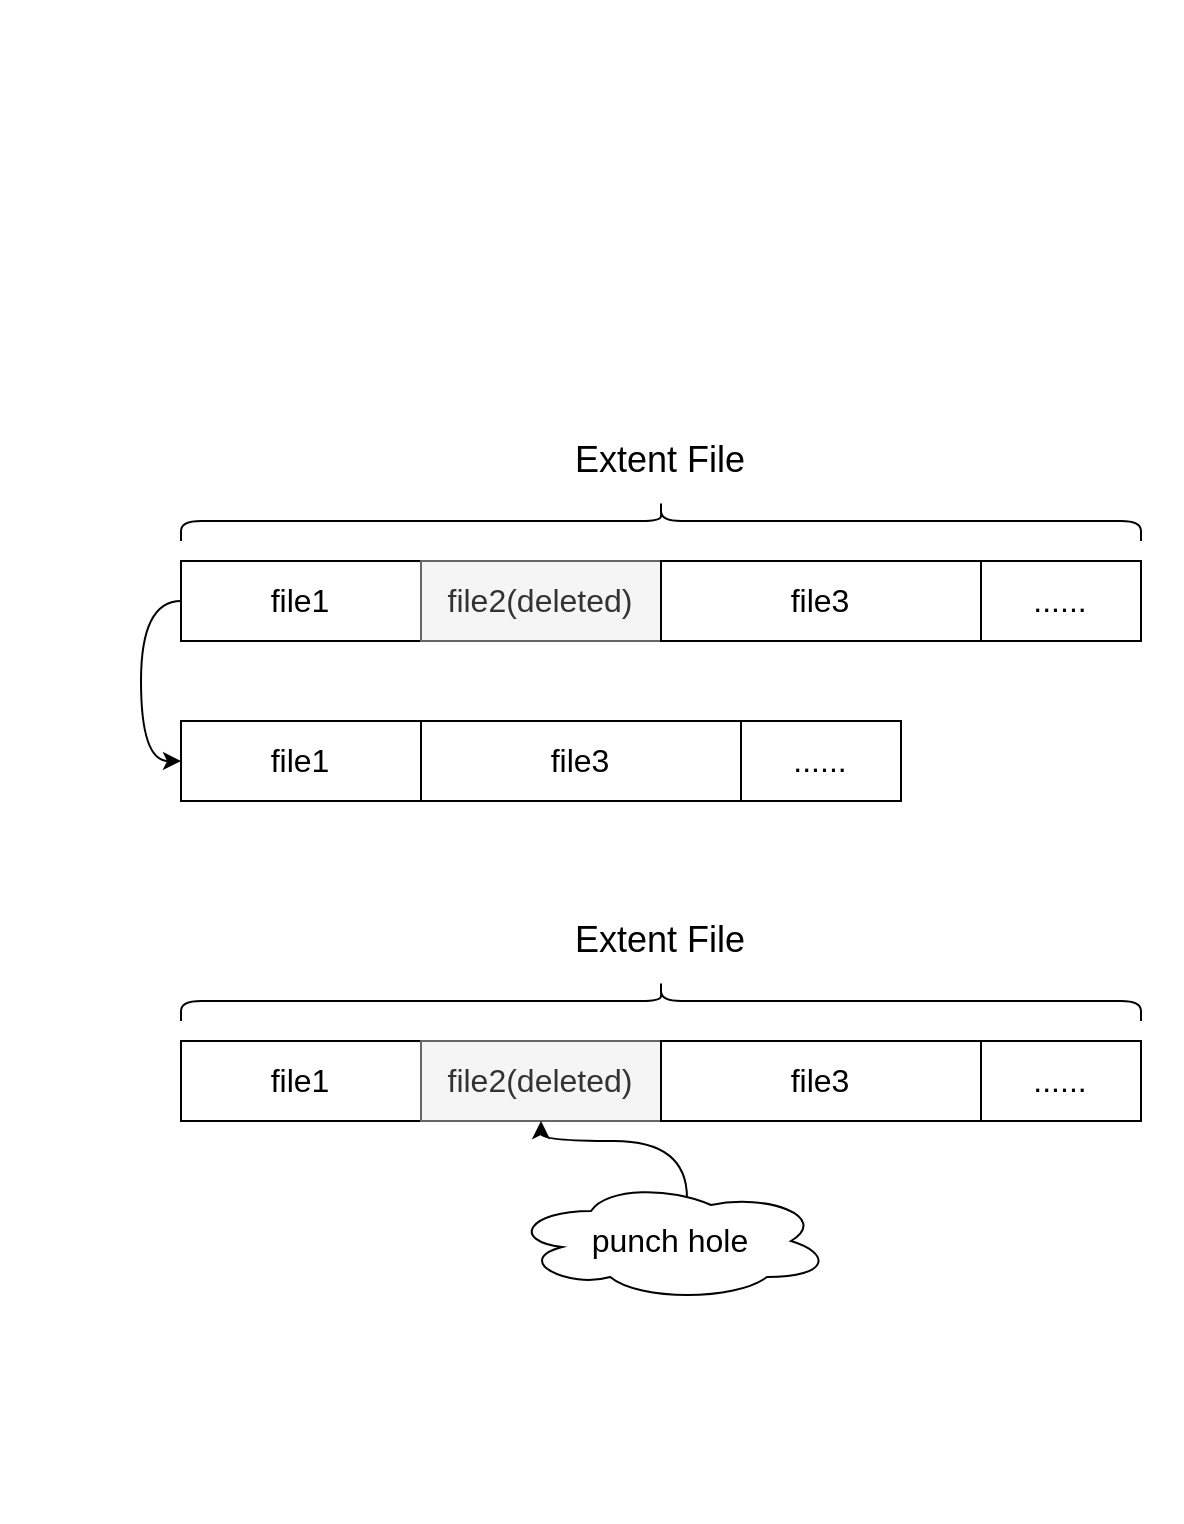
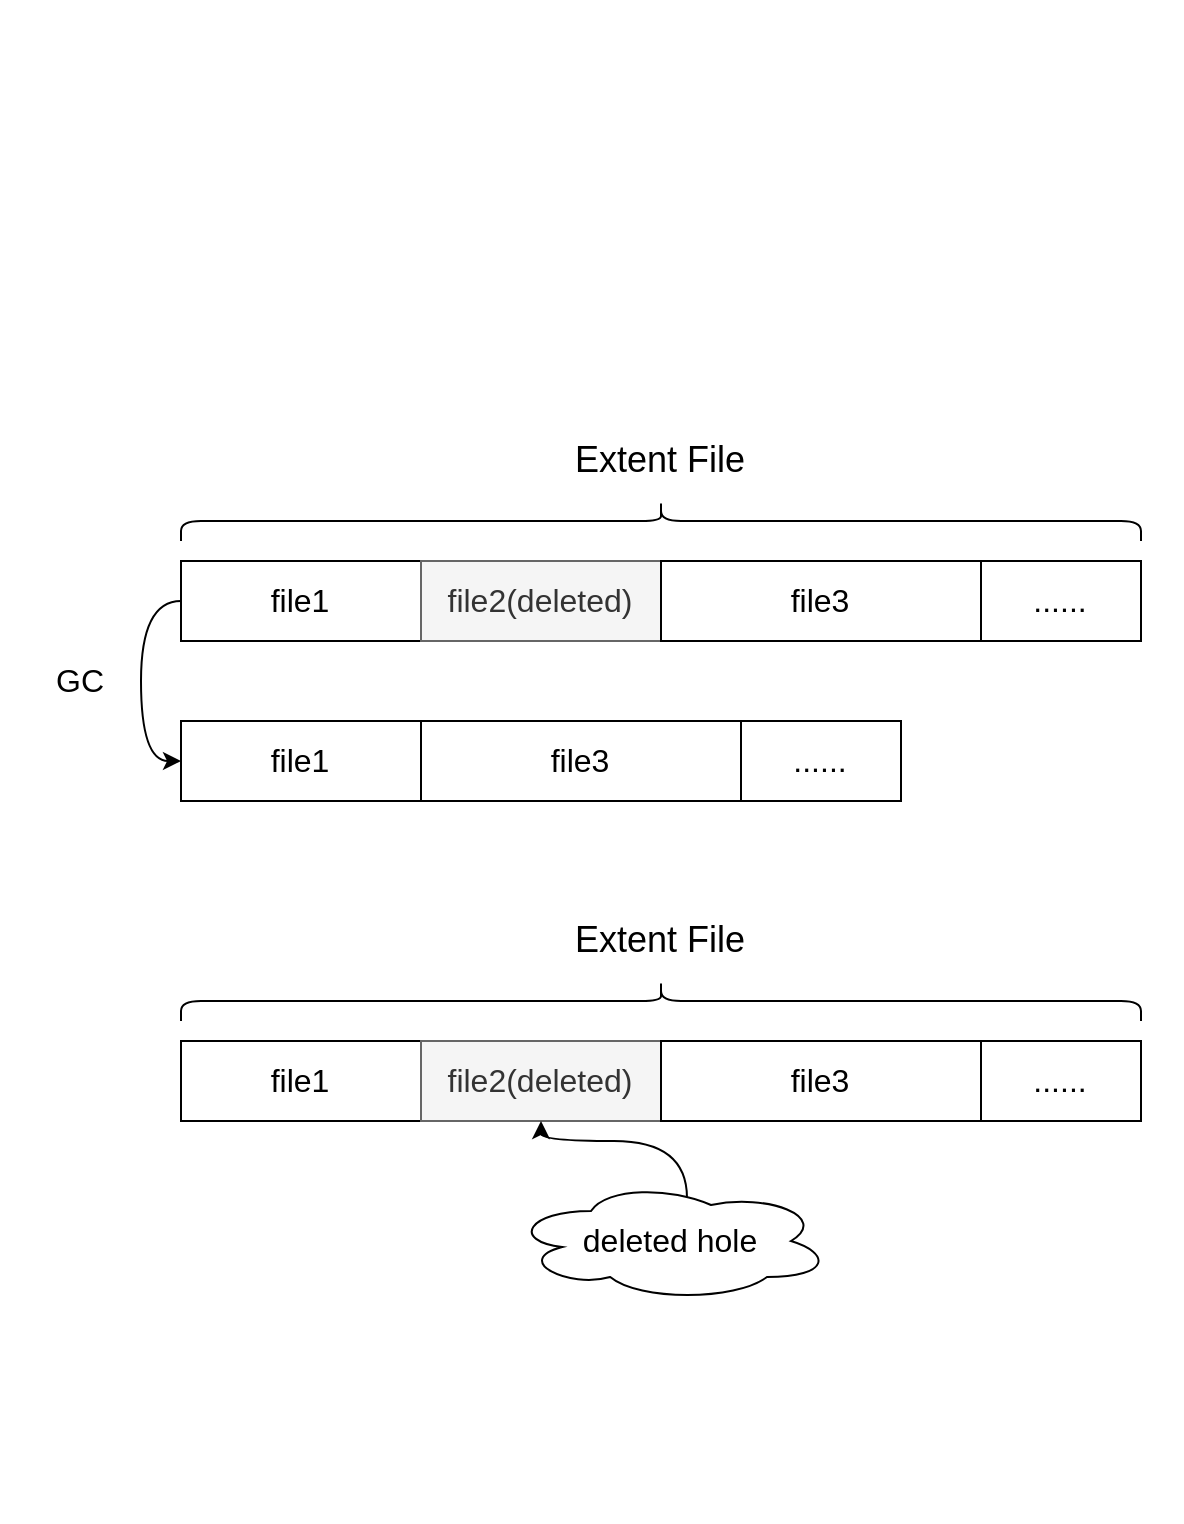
none -> (81, 681)
(671, 1241) -> (671, 1241)
